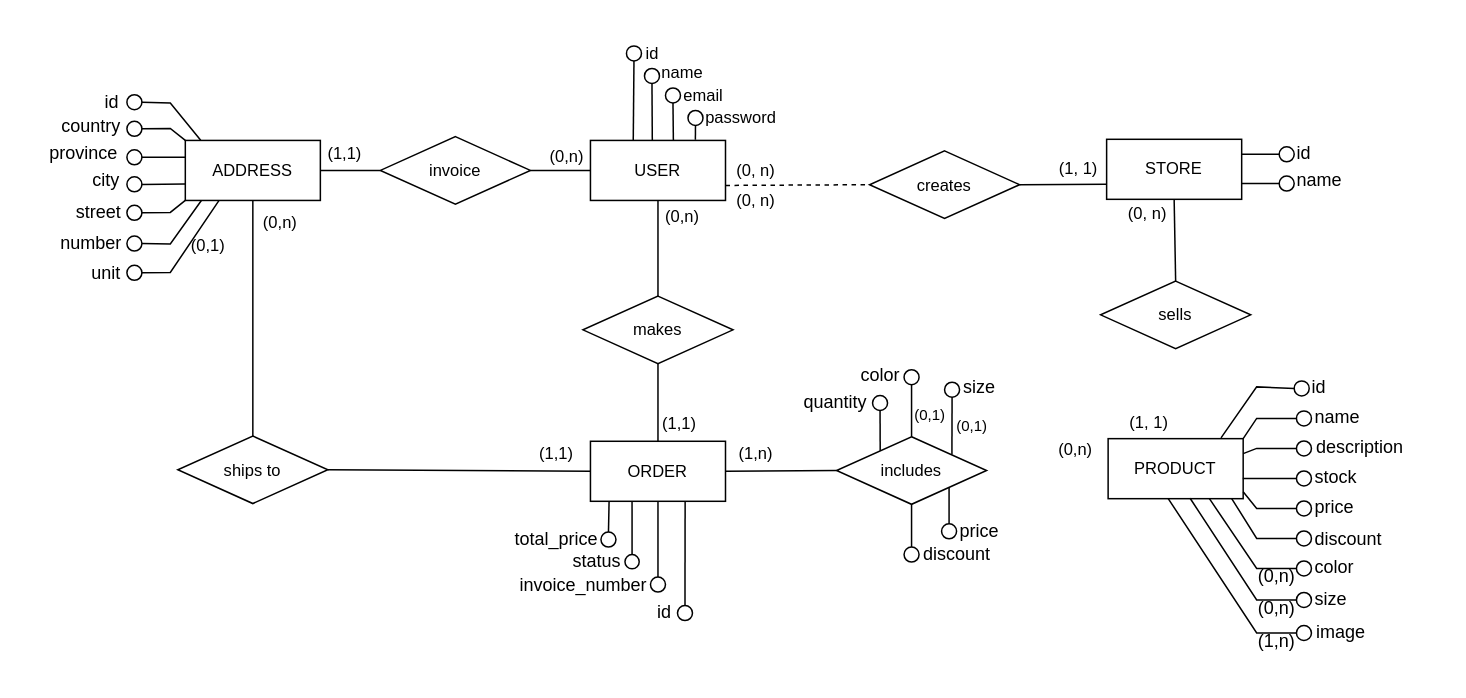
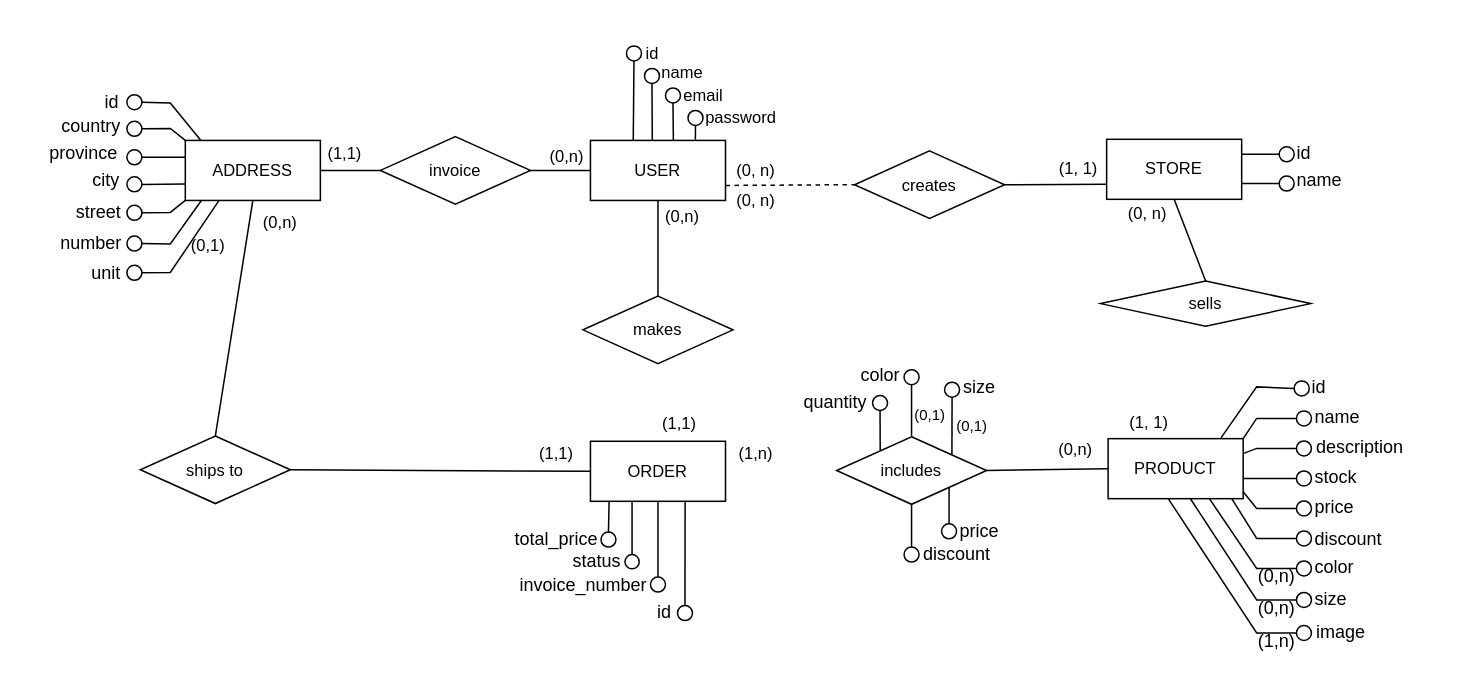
(944, 185) -> (929, 185)
(1175, 315) -> (1205, 303)
(658, 404) -> none
none -> (1049, 469)
(253, 470) -> (215, 470)
(780, 471) -> none
